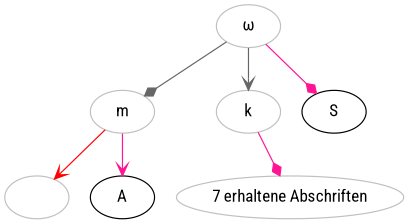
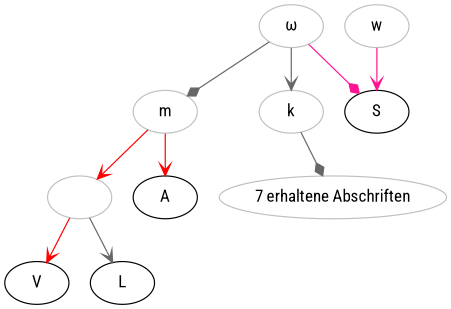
none -> (377, 26)
(266, 148) -> (309, 148)
(122, 149) -> (165, 149)
none -> (37, 283)
none -> (122, 283)
